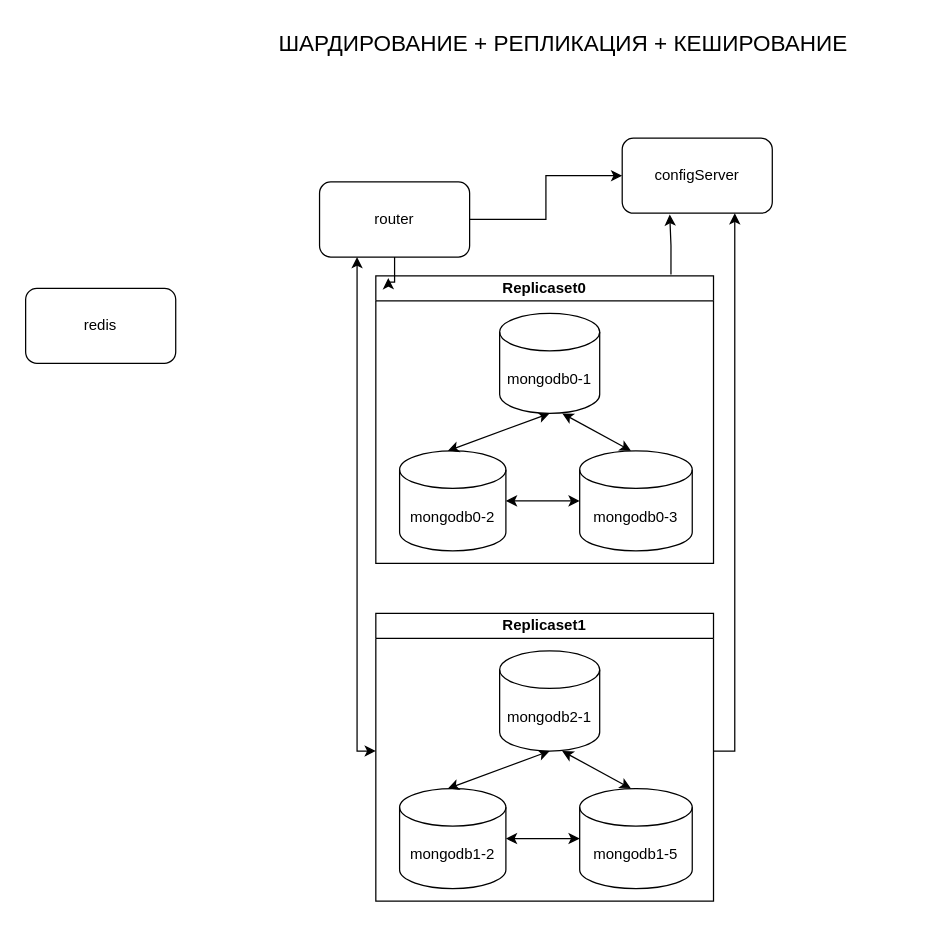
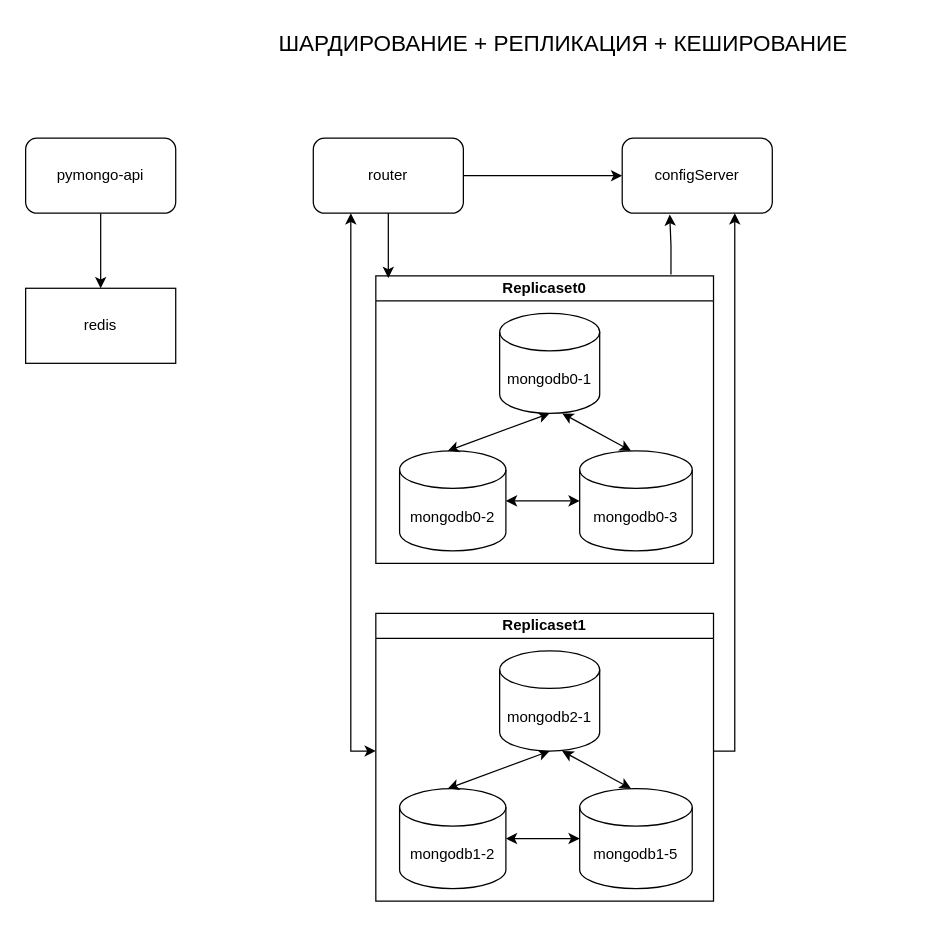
none -> (101, 176)
(394, 219) -> (388, 176)
none -> (101, 246)
(101, 326) -> (101, 326)
